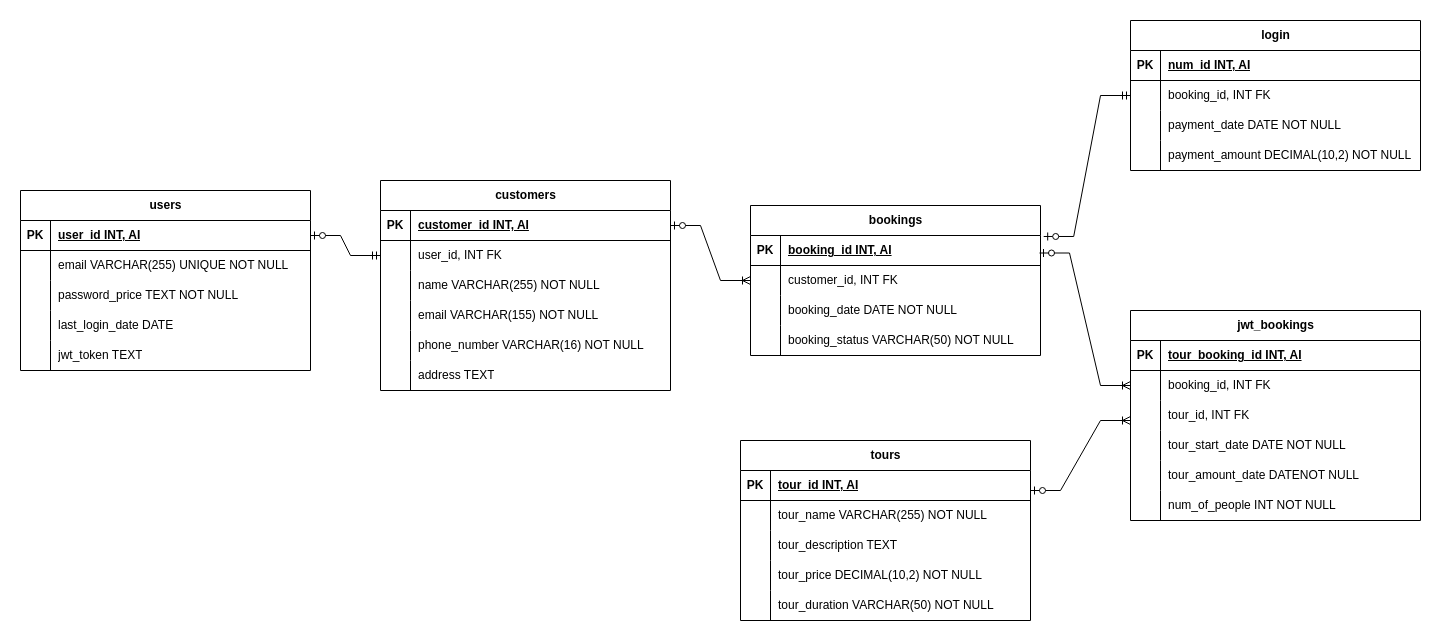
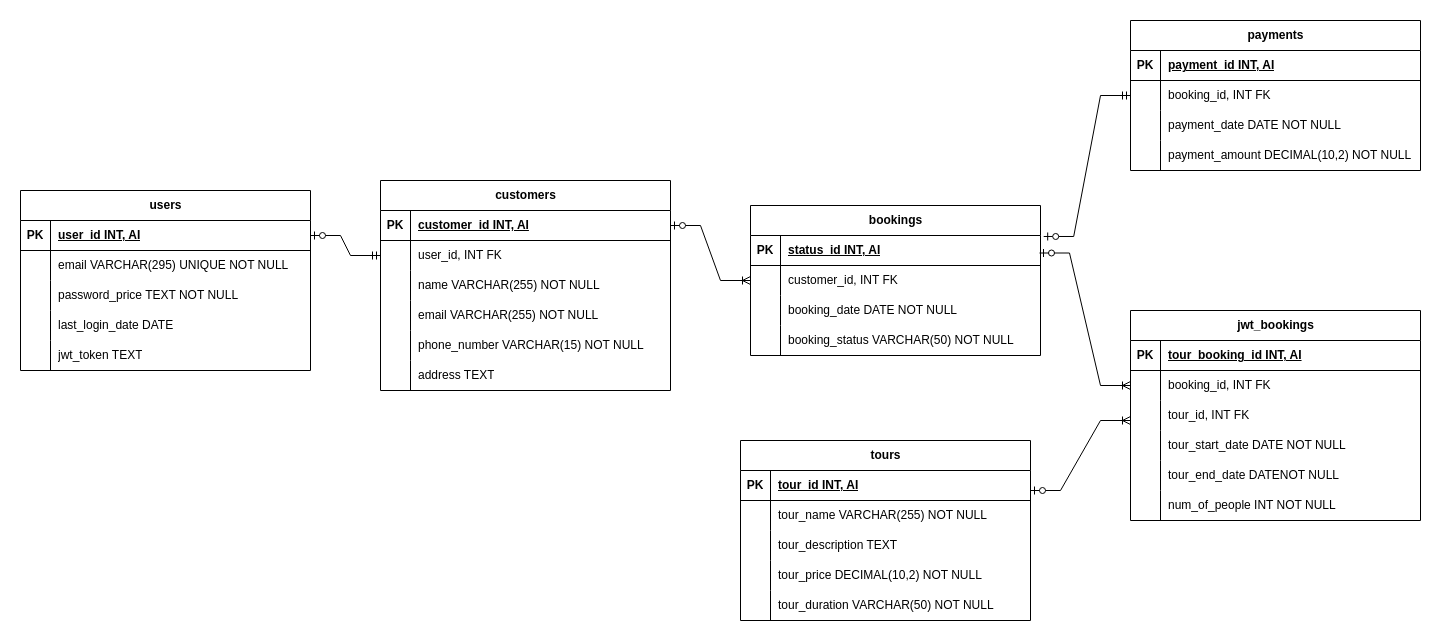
(1276, 36) -> (1276, 36)
(1209, 66) -> (1223, 66)
(841, 251) -> (839, 251)
(163, 266) -> (163, 266)
(501, 316) -> (501, 316)
(525, 346) -> (525, 346)
(1263, 476) -> (1253, 476)
